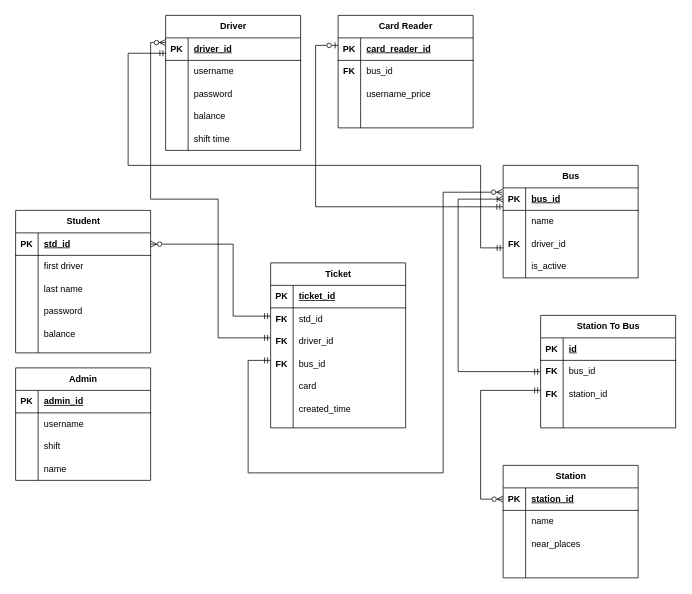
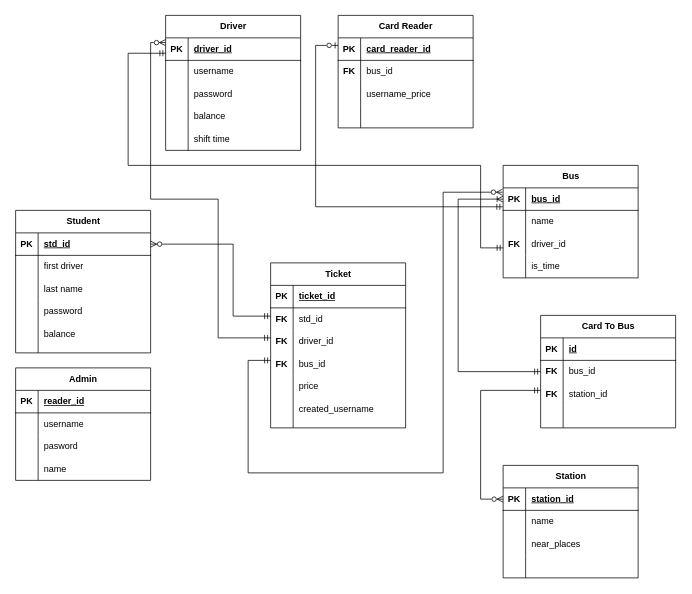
(552, 267) -> (547, 267)
(608, 327) -> (608, 327)
(309, 387) -> (310, 387)
(62, 402) -> (65, 402)
(328, 409) -> (339, 409)
(55, 447) -> (62, 447)
